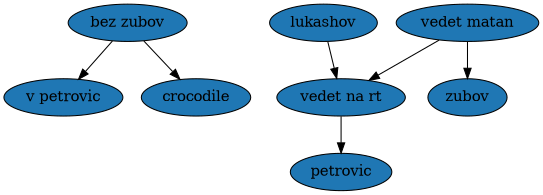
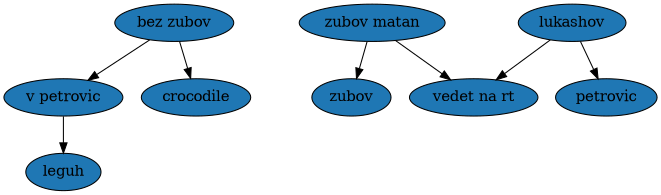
(467, 23) -> (372, 23)
(341, 130) -> (587, 55)
none -> (63, 172)
